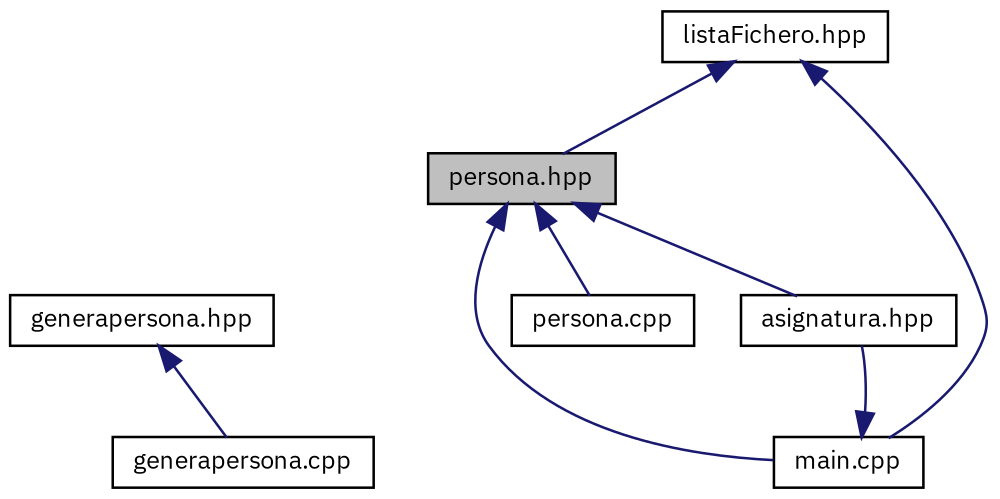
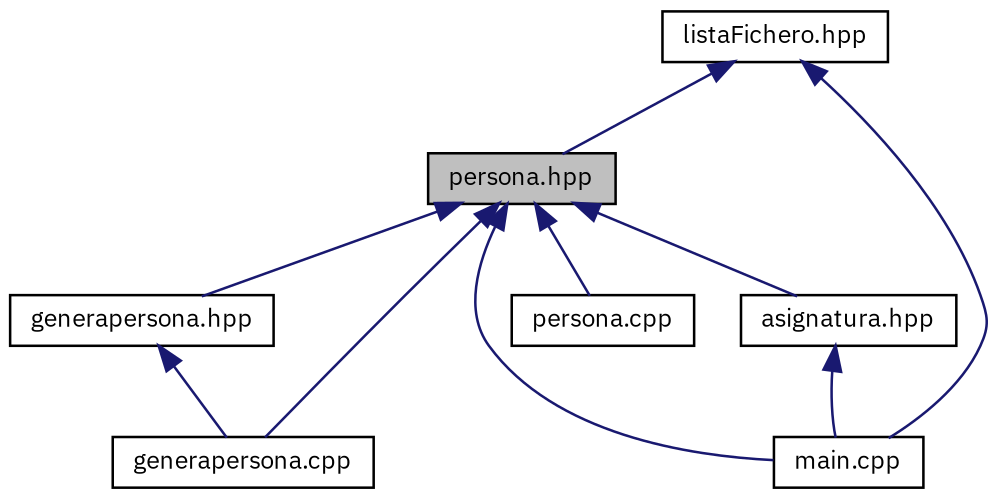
none -> (320, 254)
none -> (372, 328)
(866, 379) -> (832, 404)
